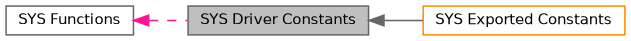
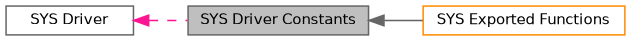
(70, 20) -> (70, 20)
(524, 20) -> (524, 20)
